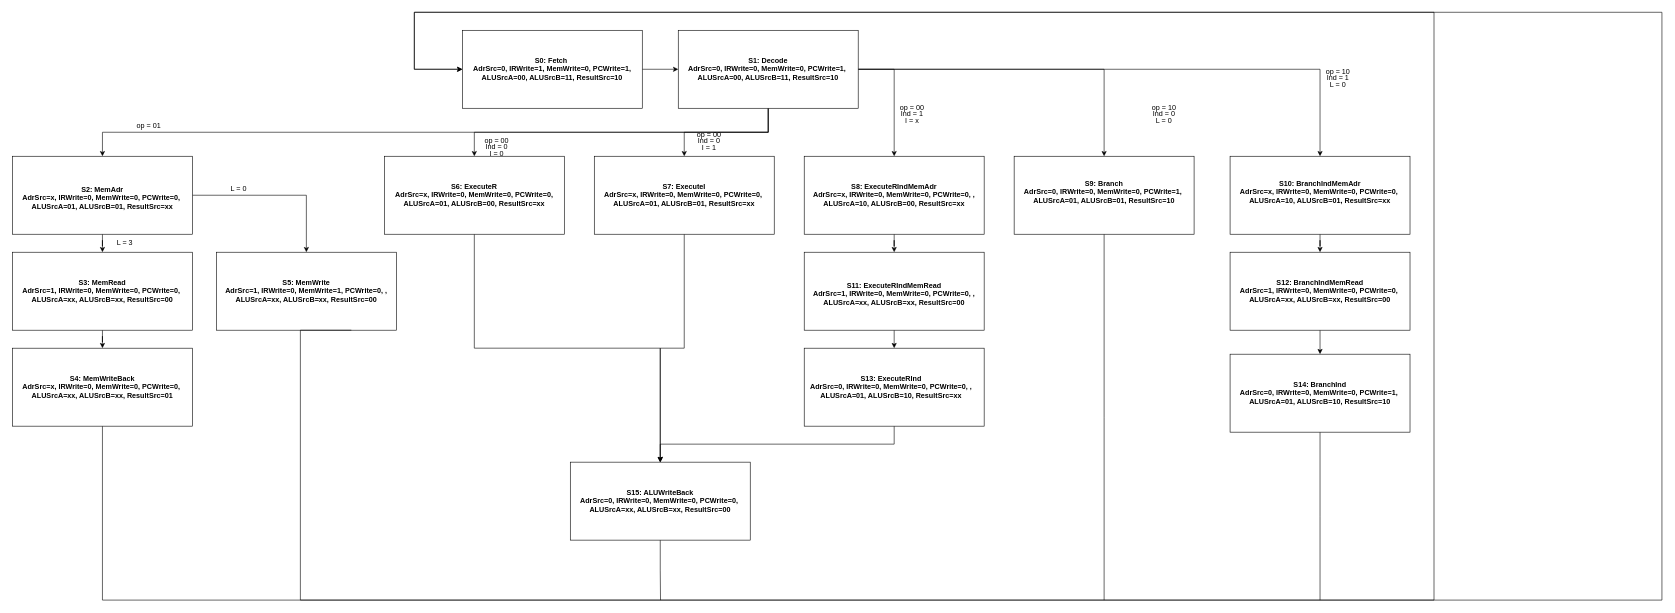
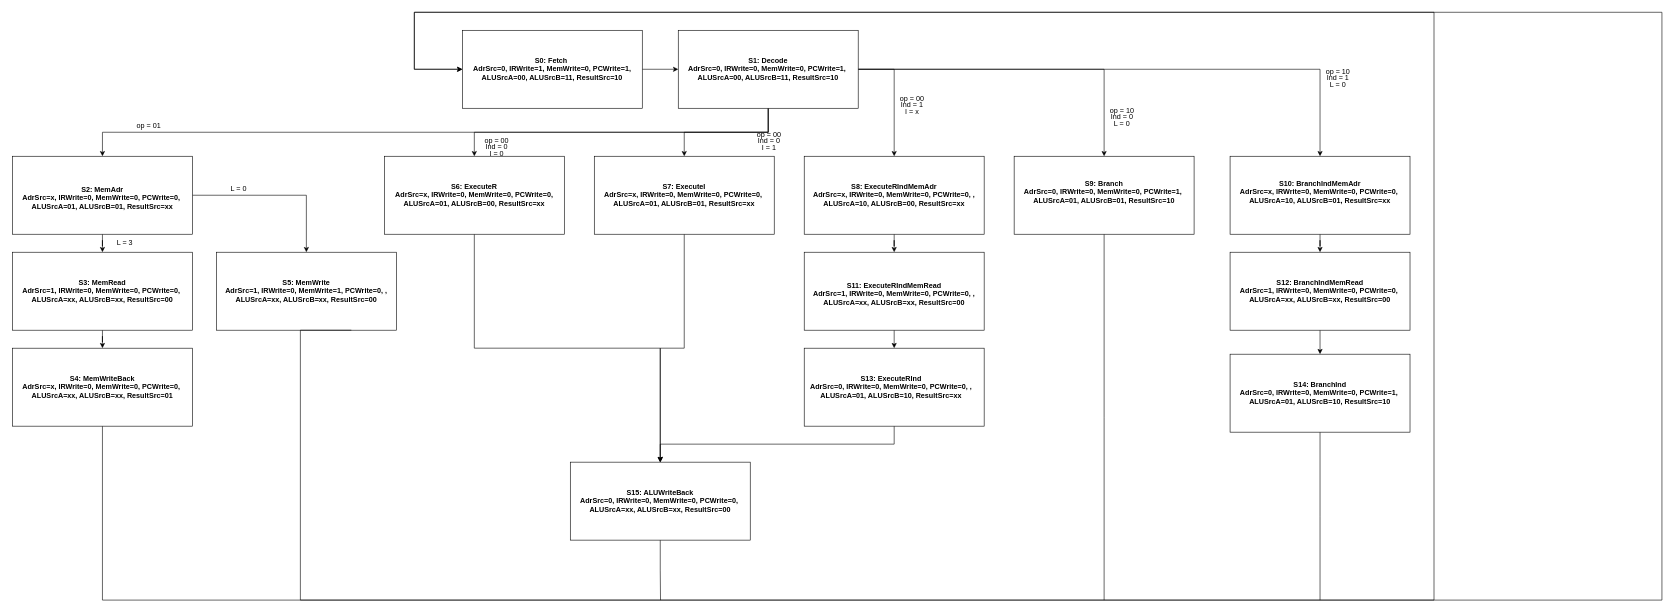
(912, 114) -> (912, 105)
(1164, 114) -> (1122, 117)
(709, 141) -> (769, 141)
